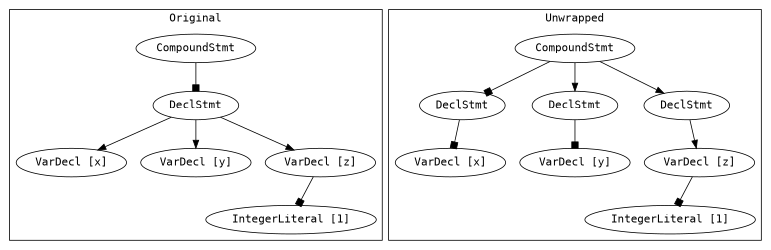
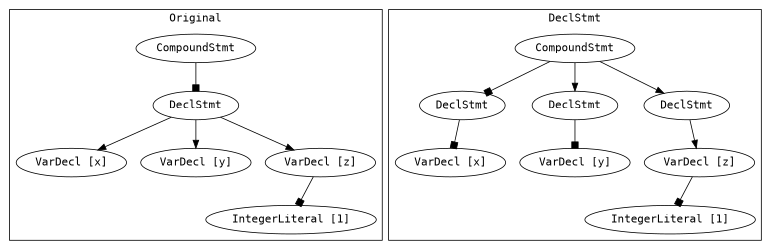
(575, 19) -> (575, 19)
